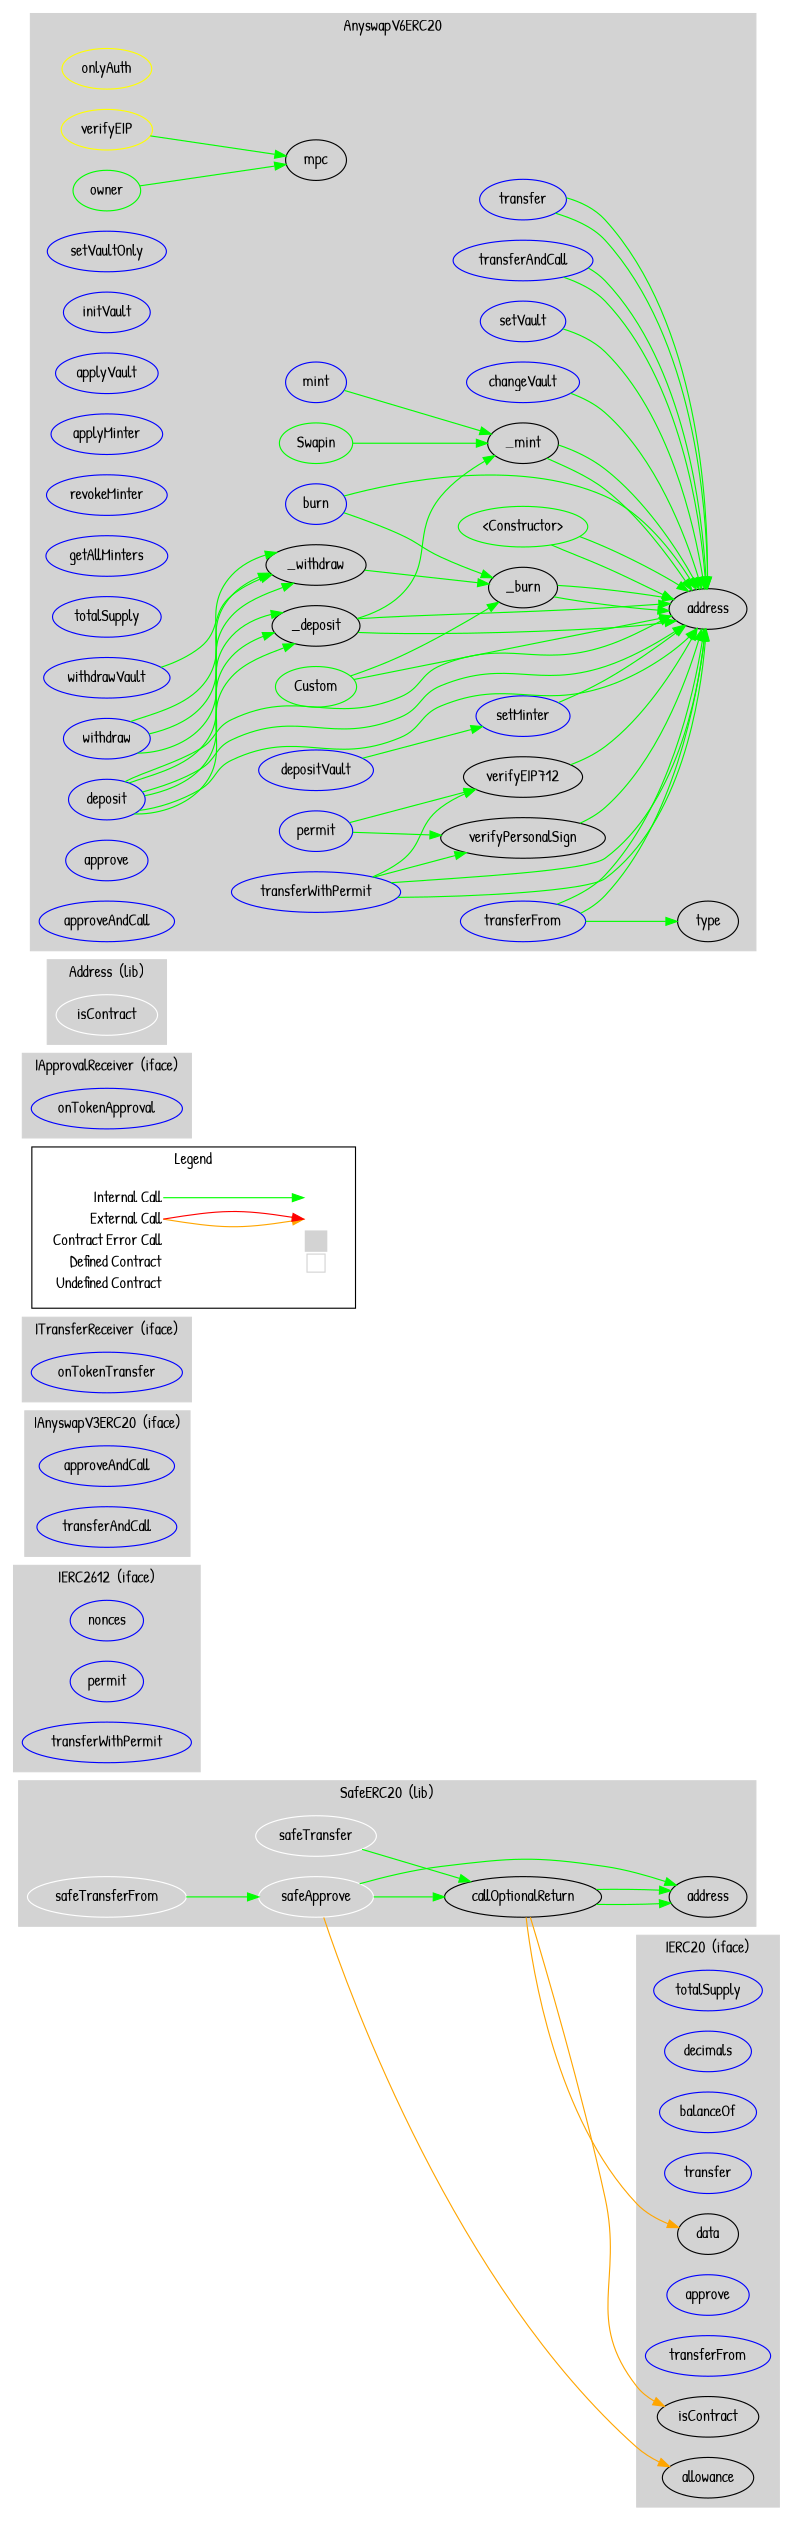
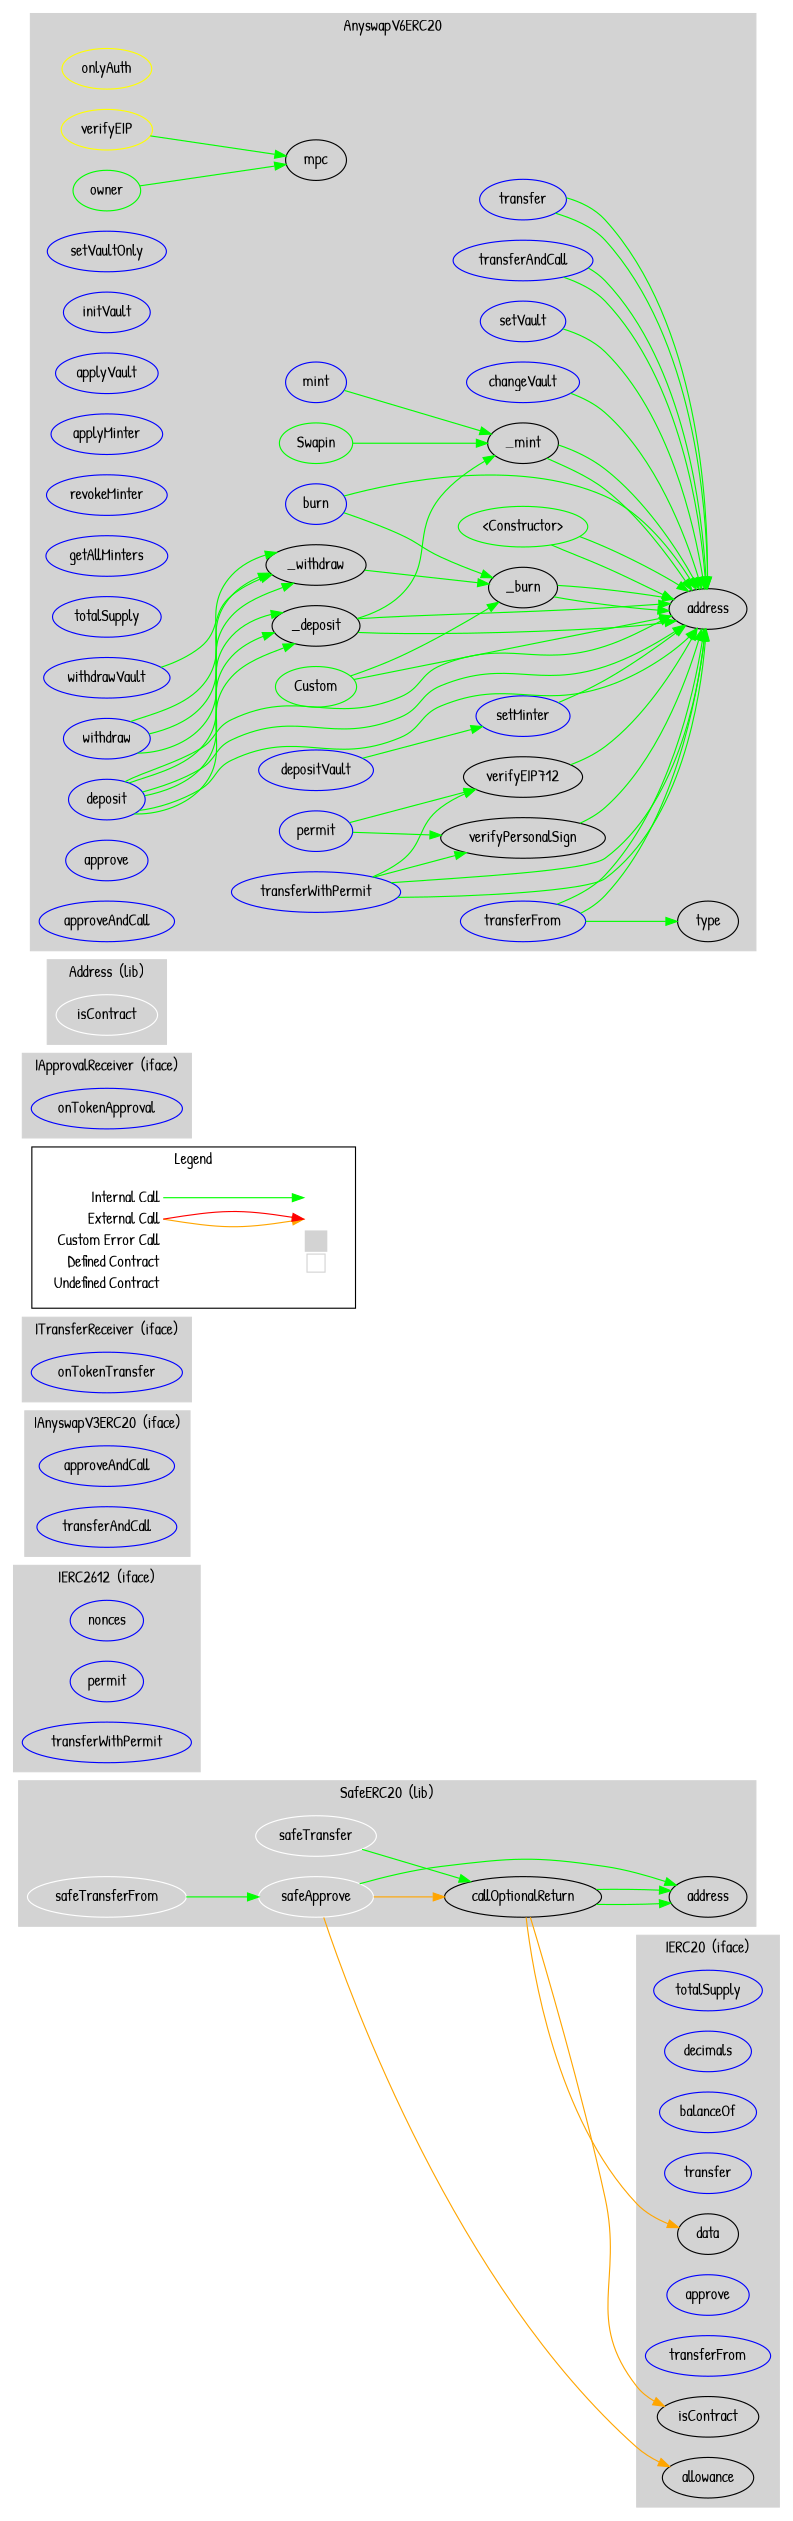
(107, 1241) -> (109, 1241)
(403, 1897) -> (403, 1897)
